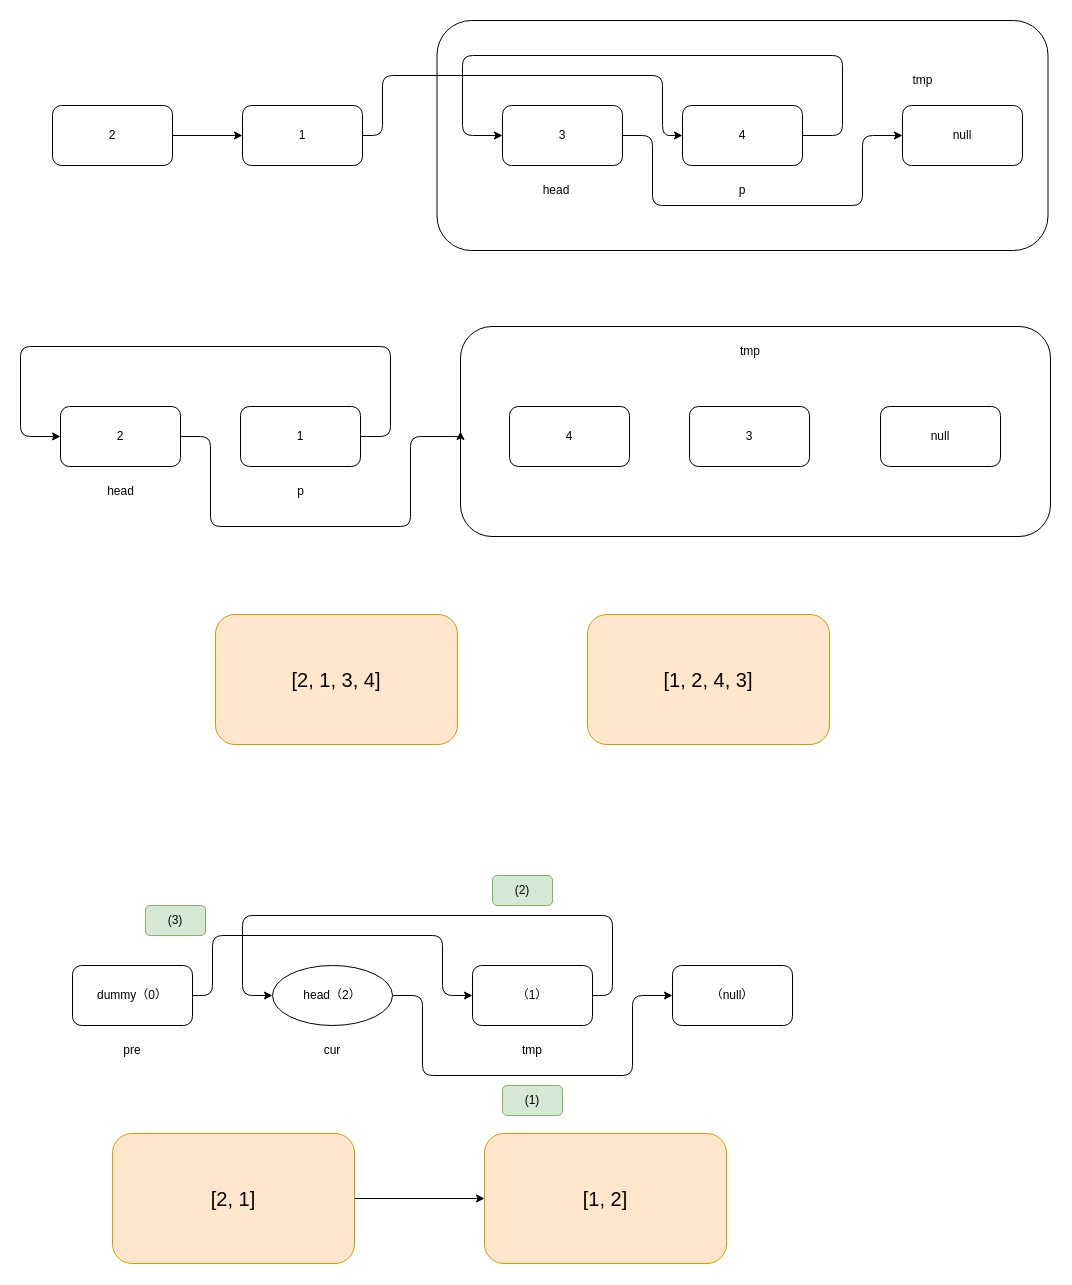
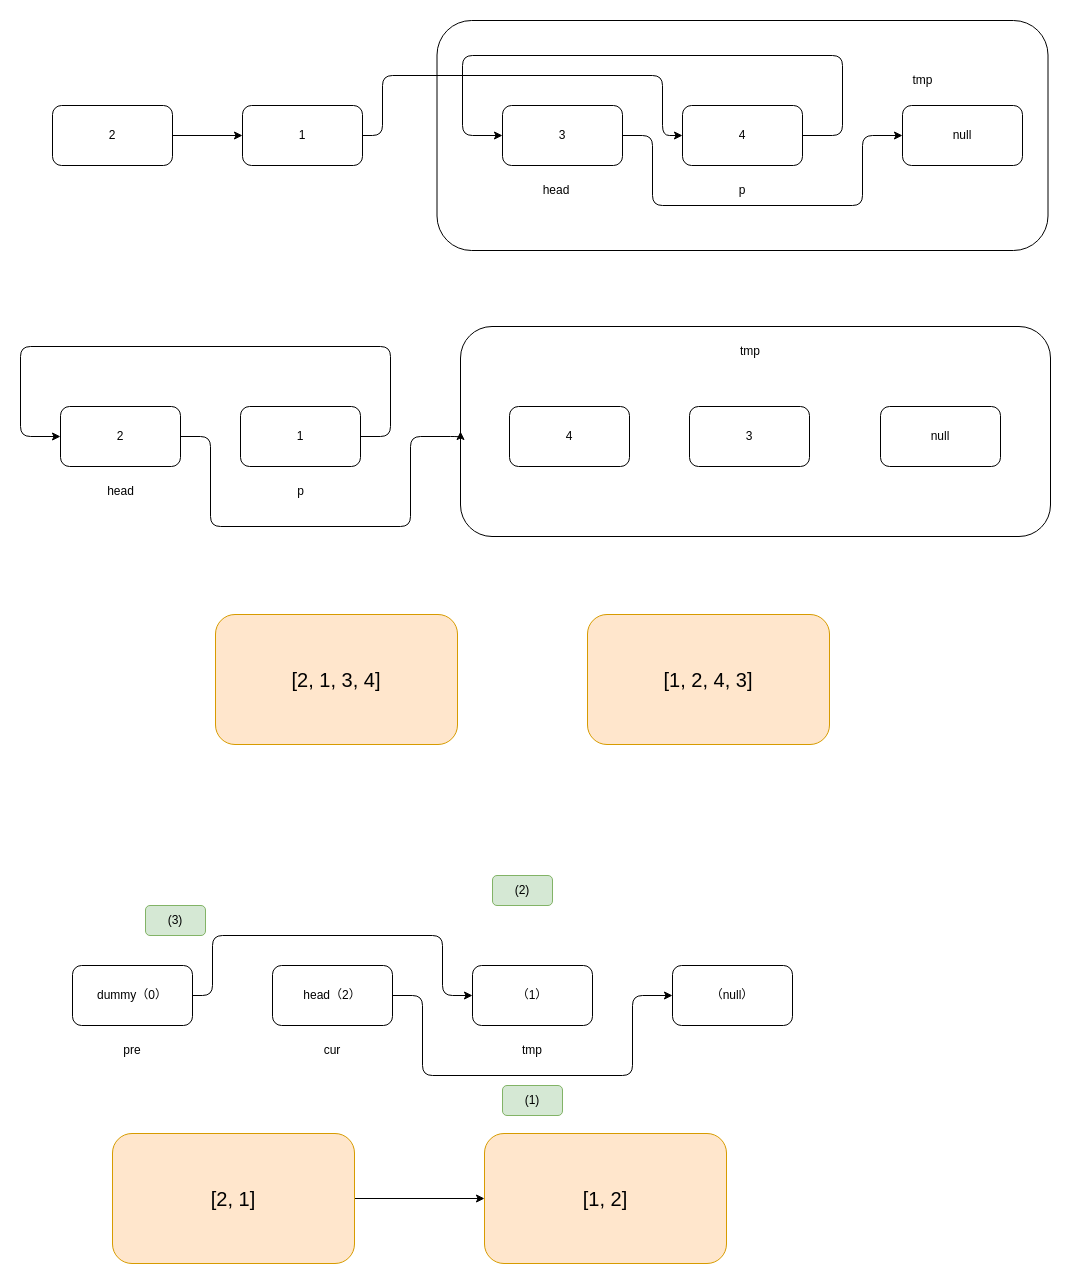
(427, 916) -> none
(333, 996) -> (333, 996)
